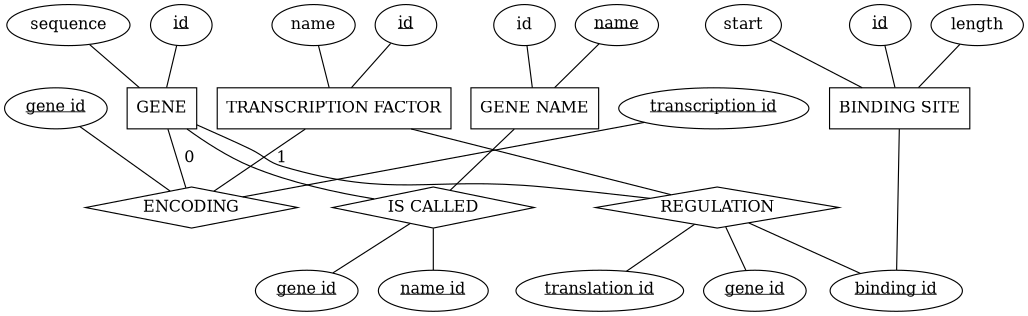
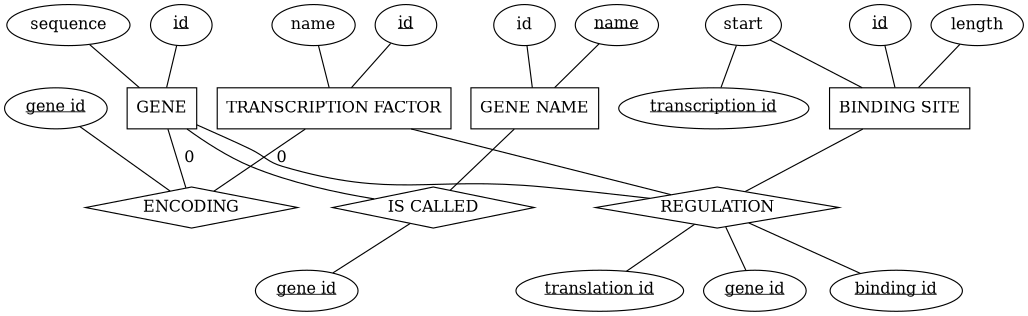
(279, 158) -> (279, 158)
(444, 160) -> (729, 66)
(898, 200) -> (804, 160)
(433, 291) -> none
